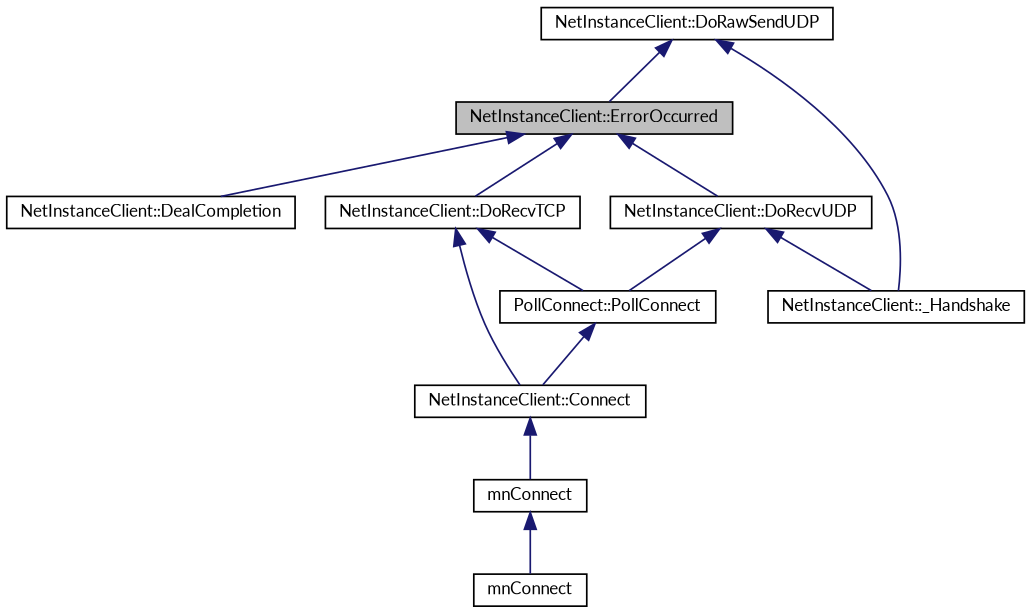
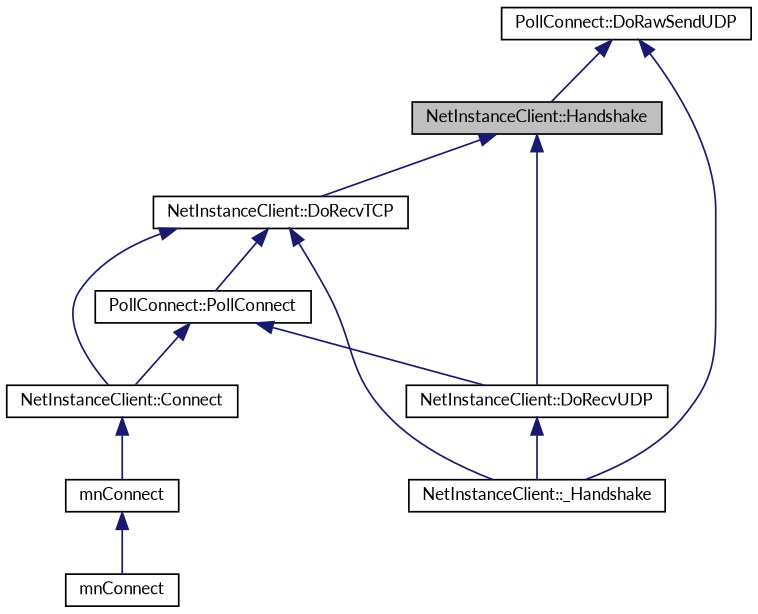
(687, 24) -> (626, 24)
(594, 118) -> (537, 118)
(151, 212) -> none
(667, 264) -> (379, 356)
none -> (366, 387)
